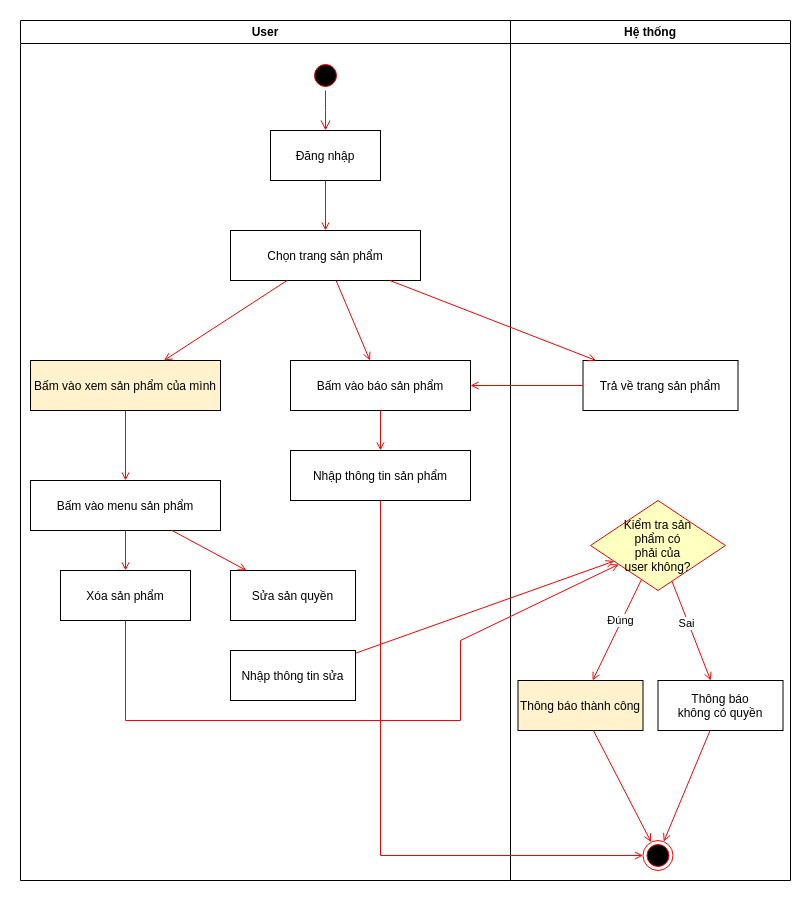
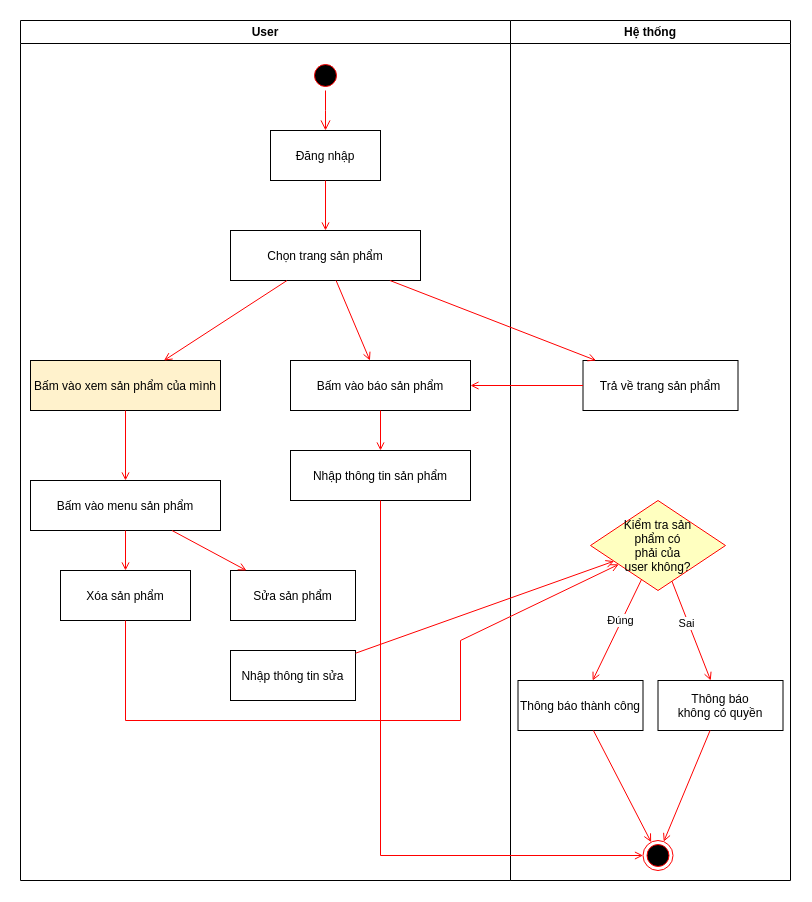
(293, 596) -> (293, 596)
(581, 706) -> (581, 706)
